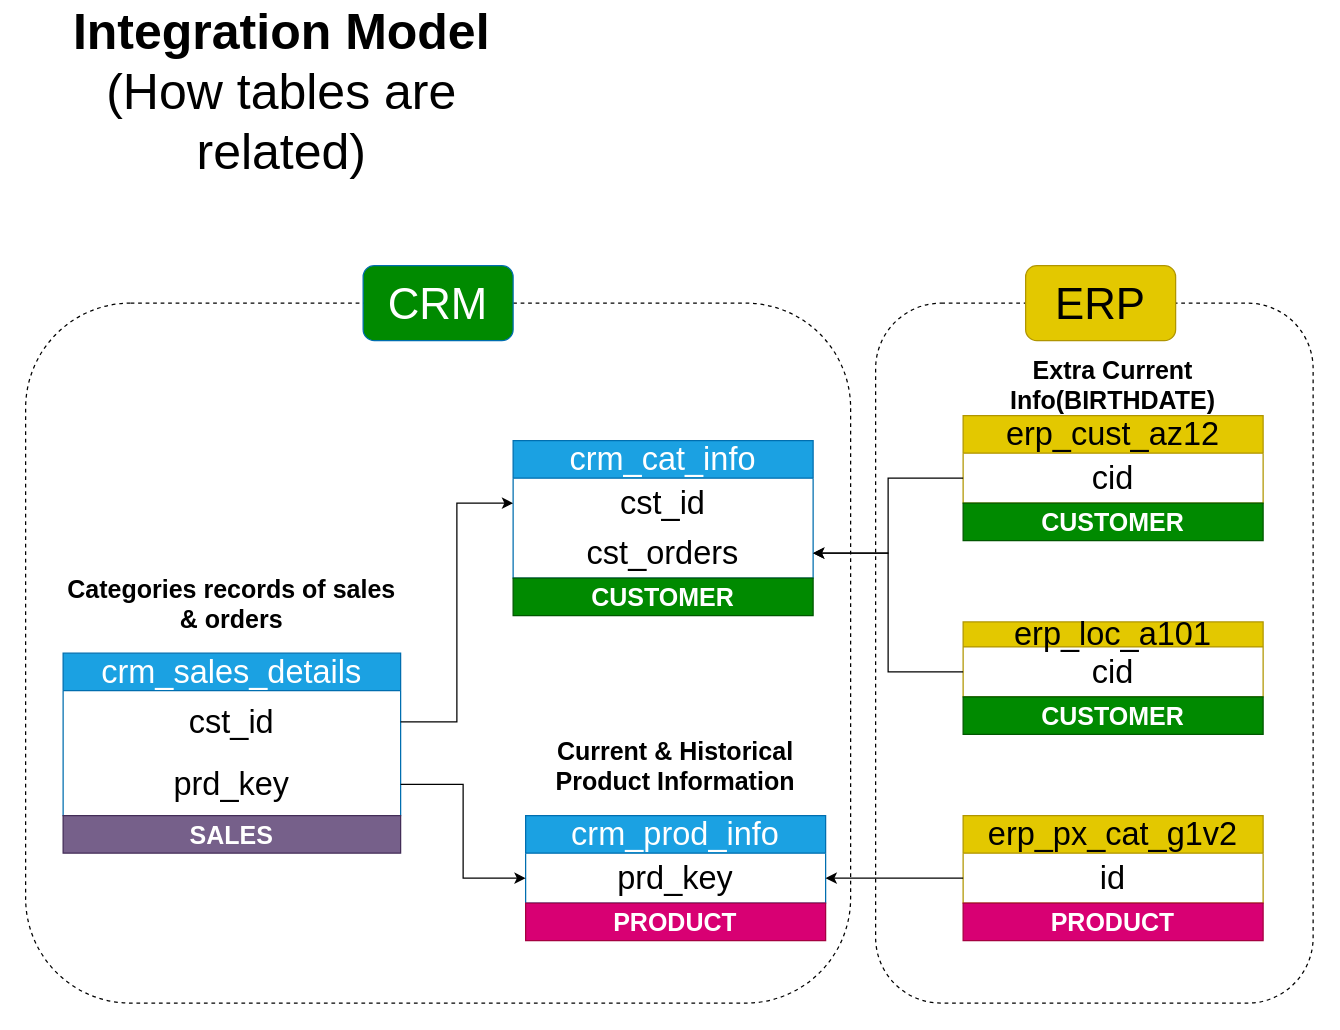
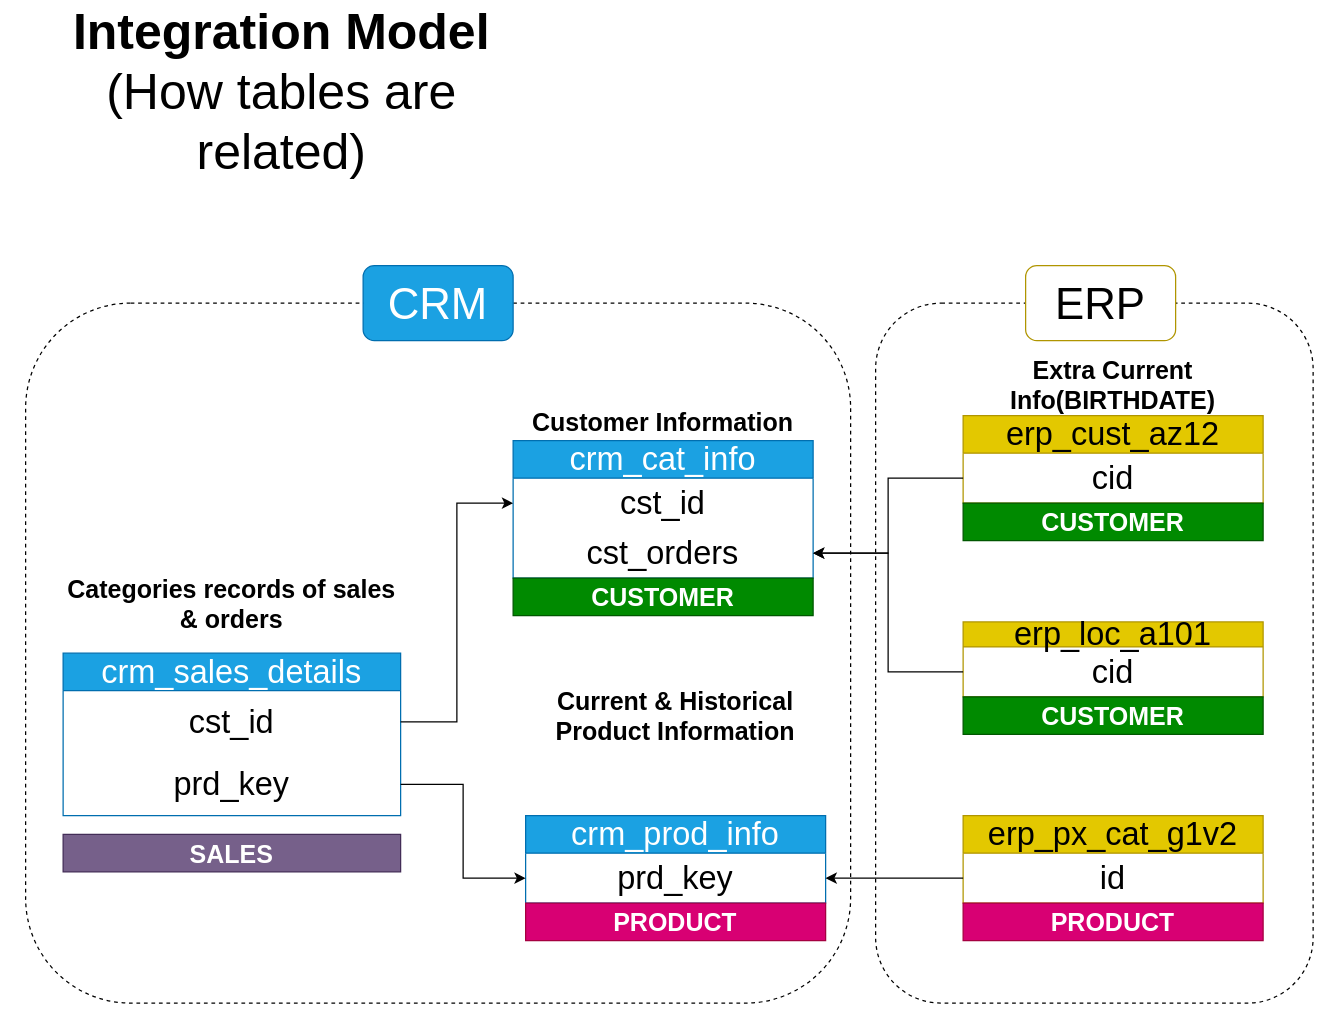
(438, 303) -> (438, 303)
(1101, 303) -> (1101, 303)
none -> (663, 422)
(676, 766) -> (676, 716)
(232, 834) -> (232, 853)
